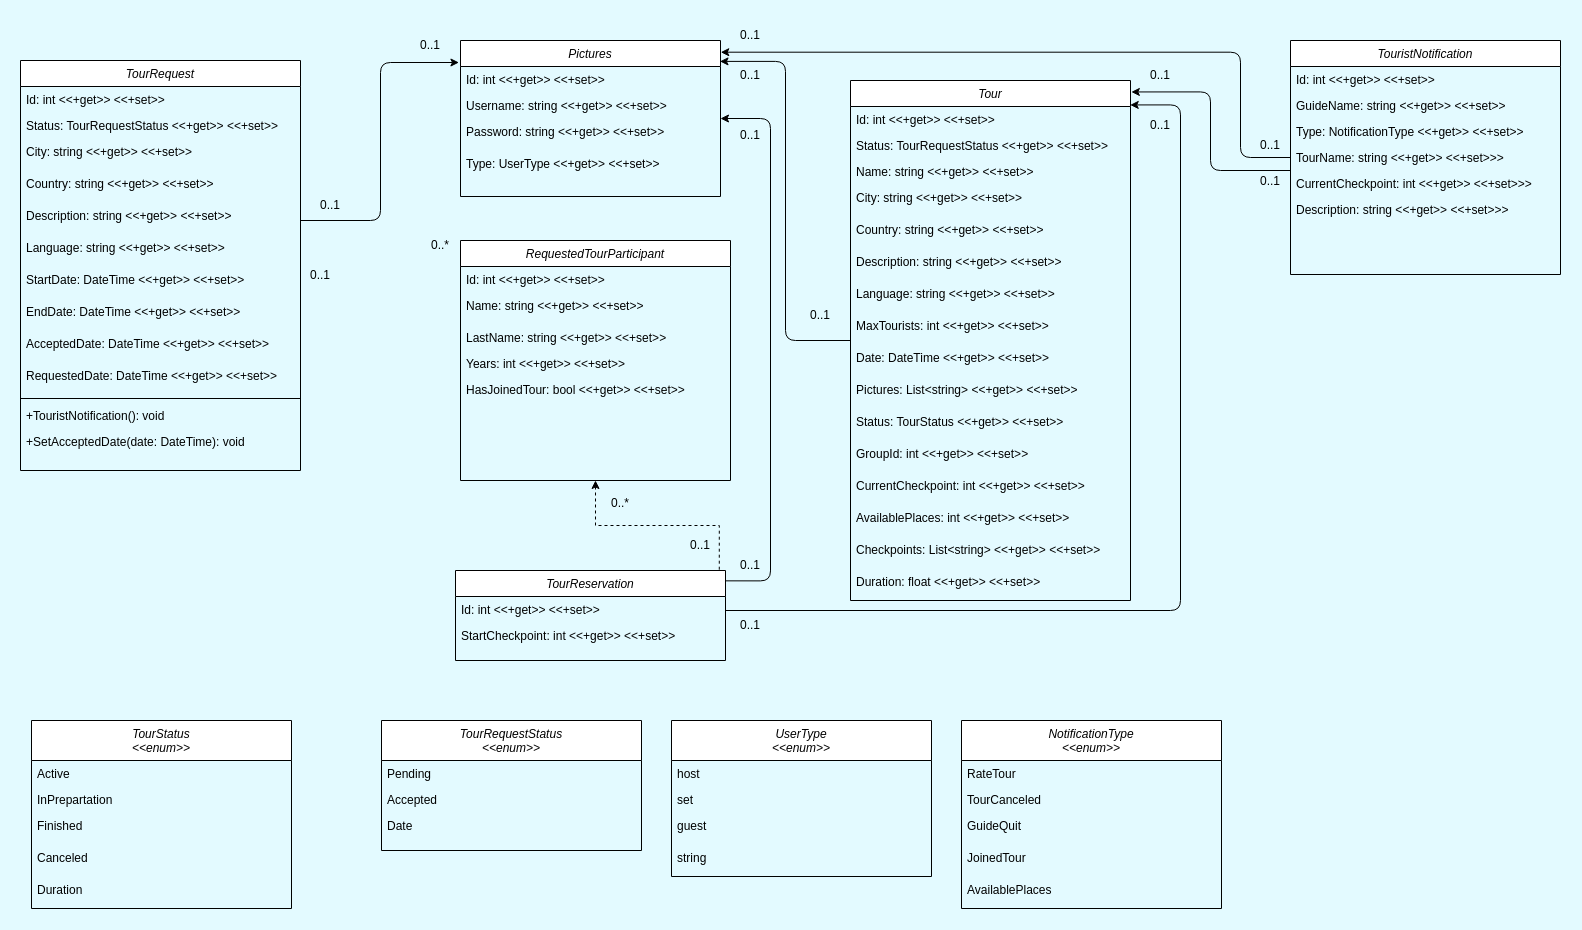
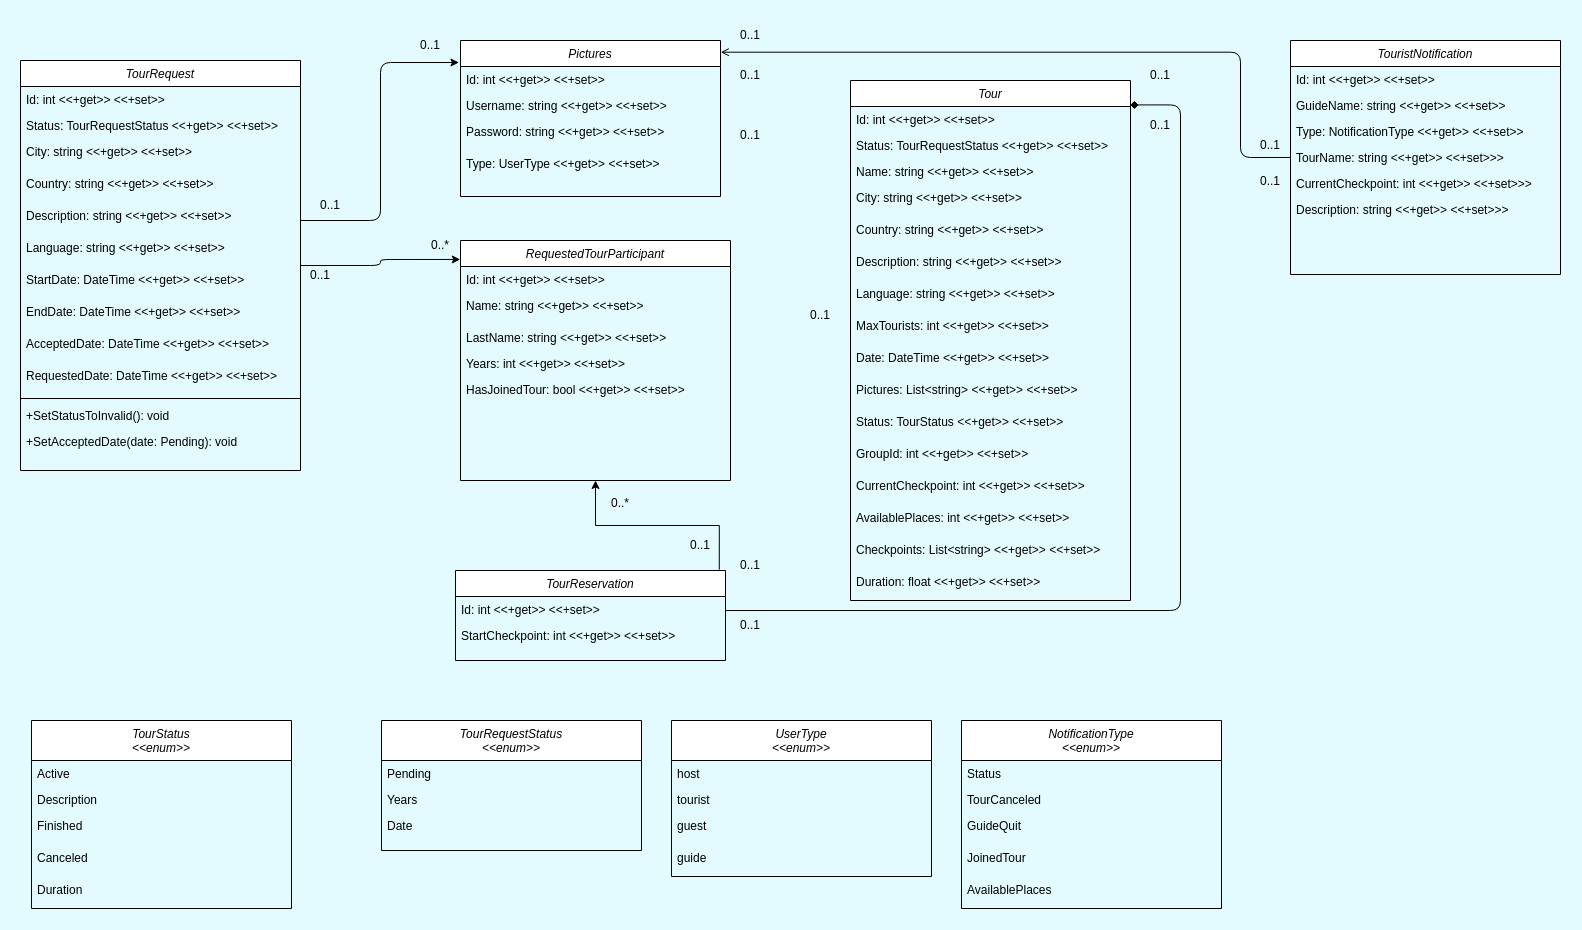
(729, 52) -> (727, 52)
(1138, 105) -> (1139, 105)
(1211, 134) -> none
(786, 203) -> none
none -> (380, 264)
(771, 352) -> none
(109, 416) -> (109, 416)
(144, 442) -> (141, 442)
(660, 526) -> (660, 526)
(994, 774) -> (987, 774)
(82, 800) -> (71, 800)
(414, 800) -> (404, 800)
(687, 800) -> (699, 800)
(696, 858) -> (692, 858)
